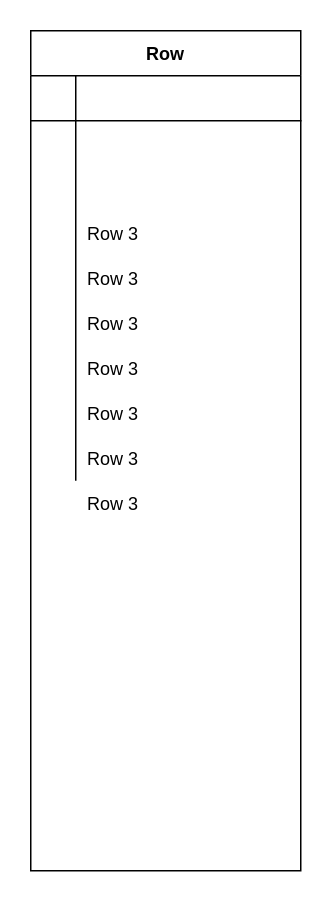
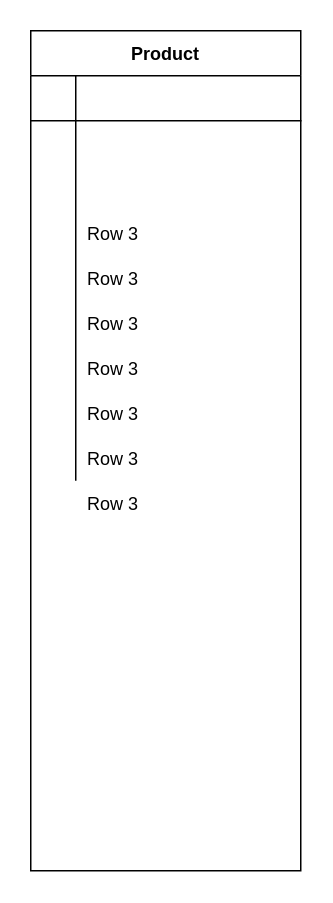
(165, 54) -> (165, 54)
